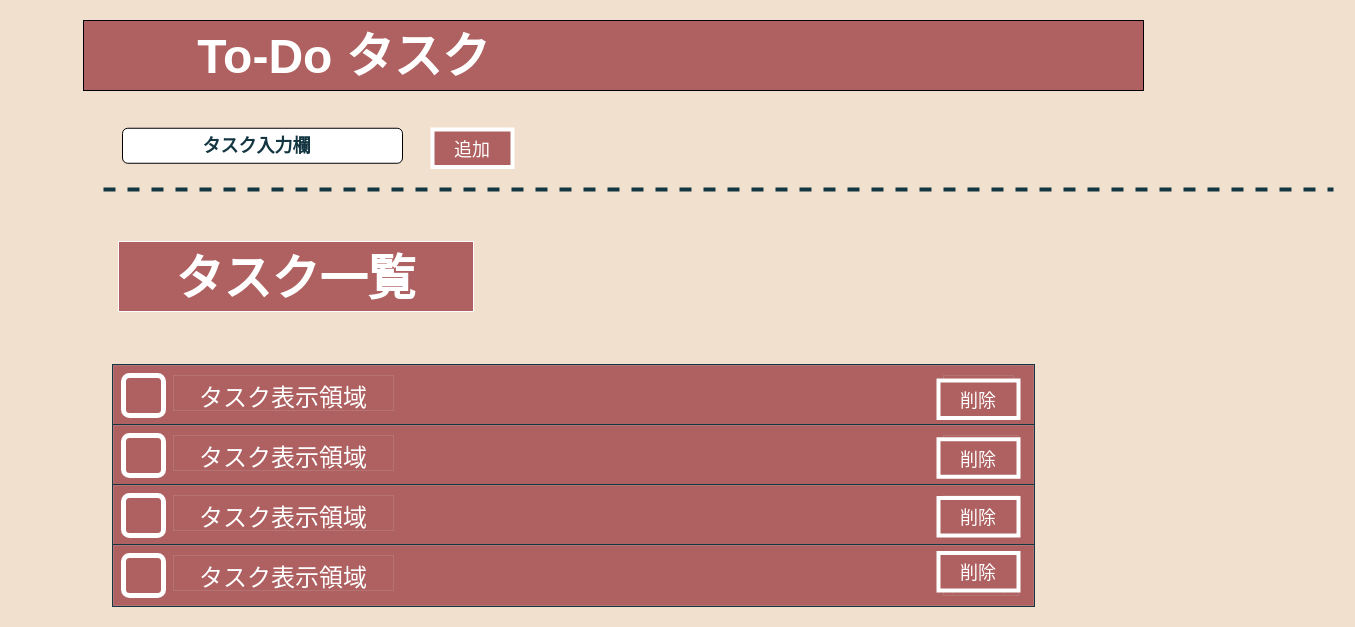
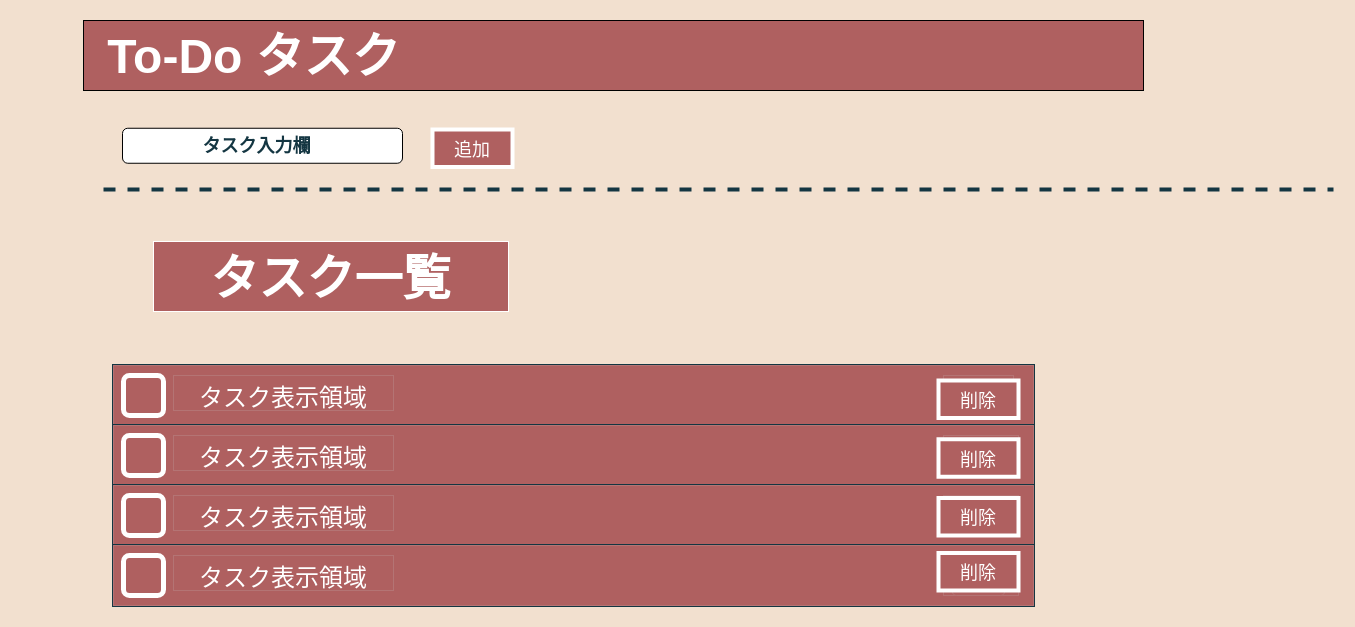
(344, 56) -> (254, 56)
(296, 277) -> (331, 277)
